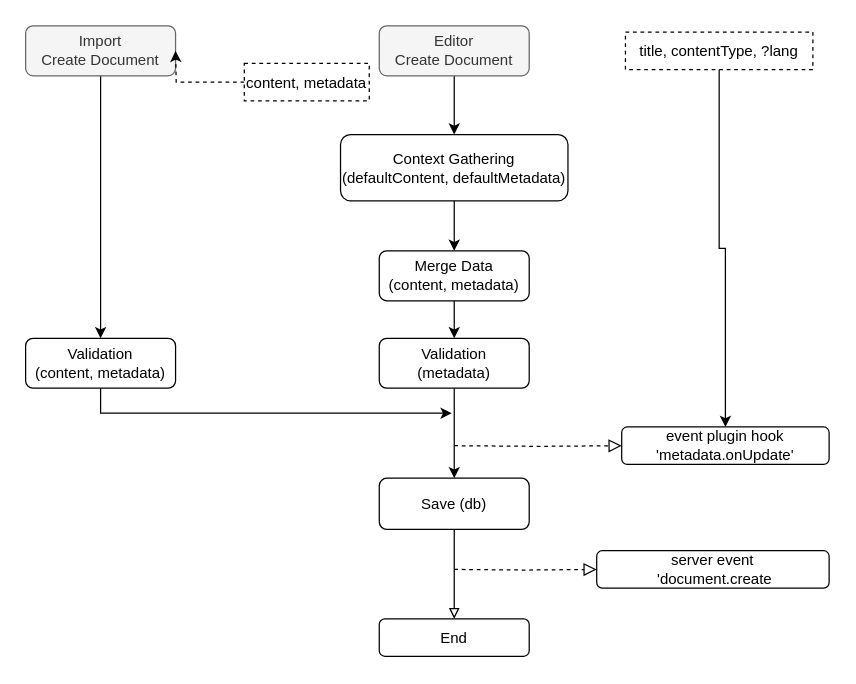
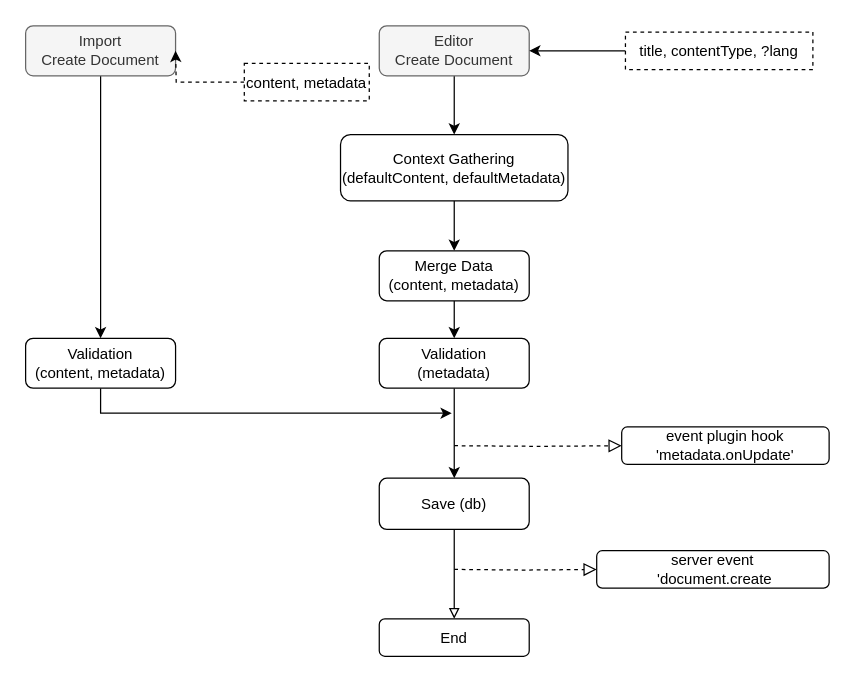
(719, 247) -> (581, 51)
